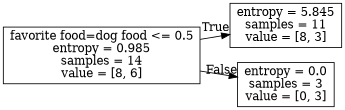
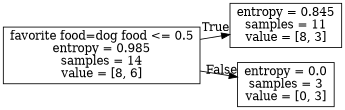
(286, 25) -> (286, 25)
